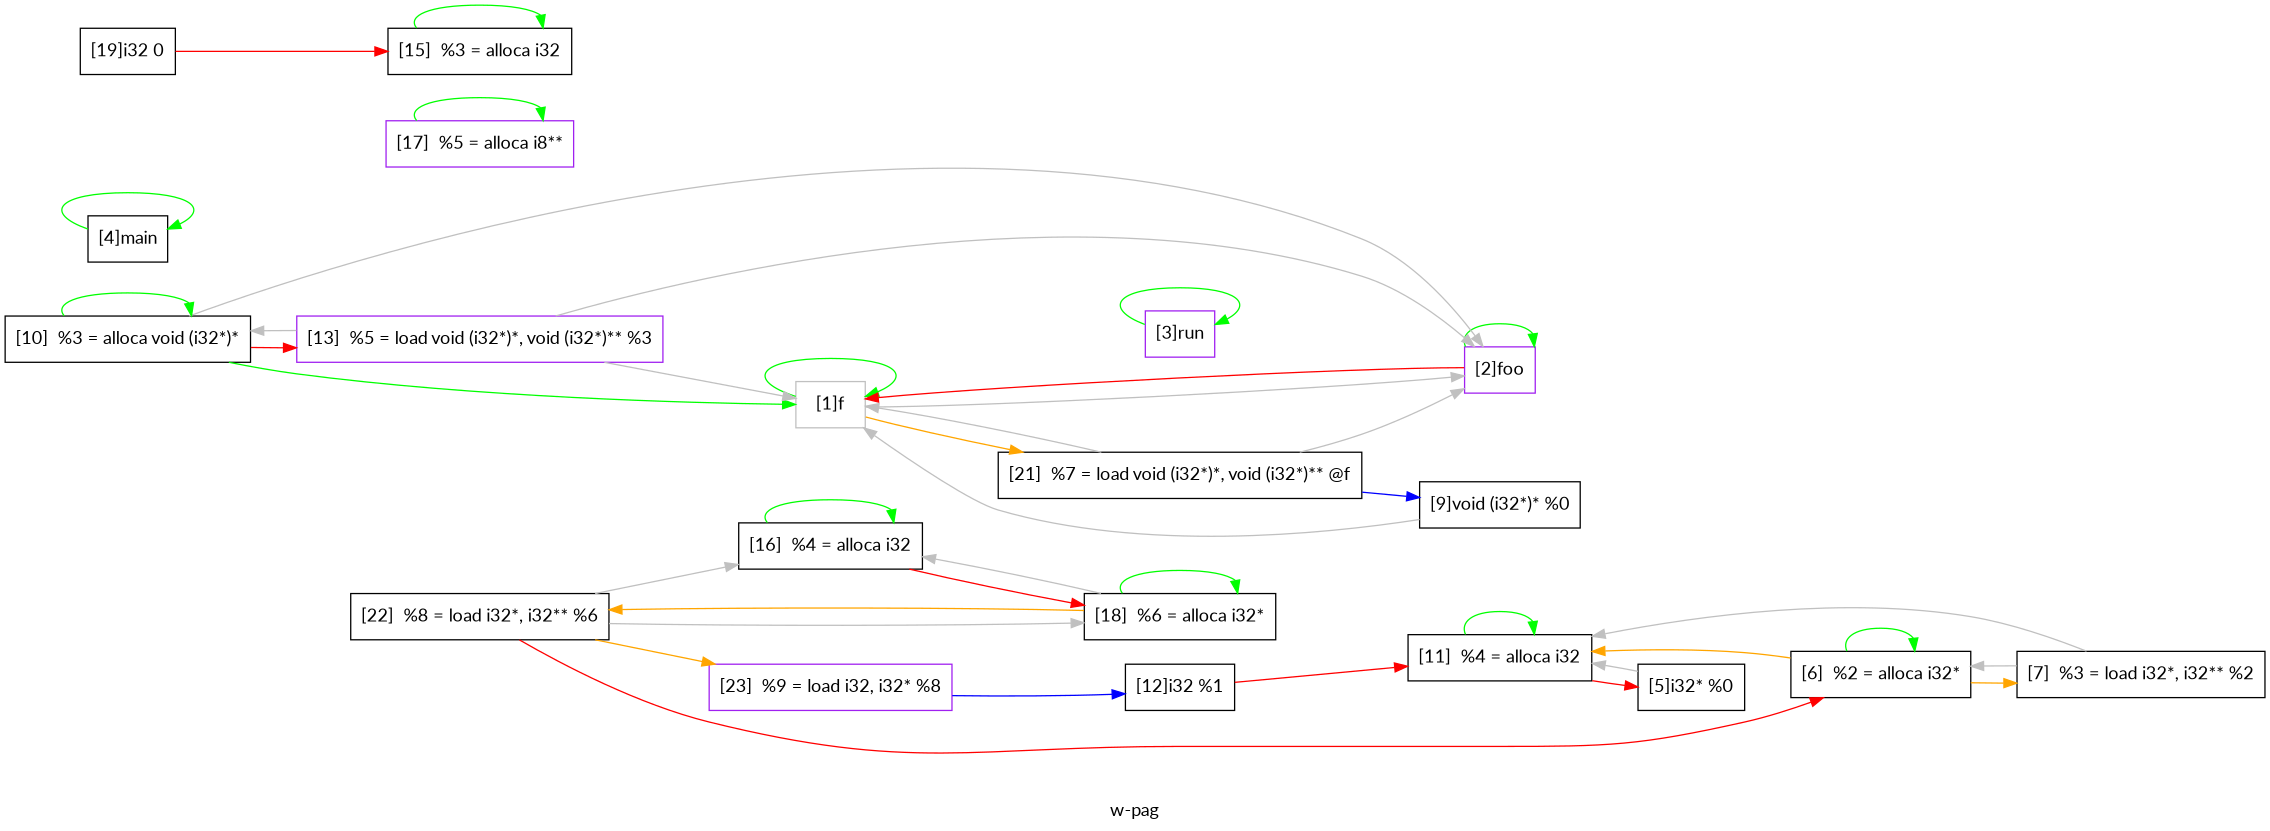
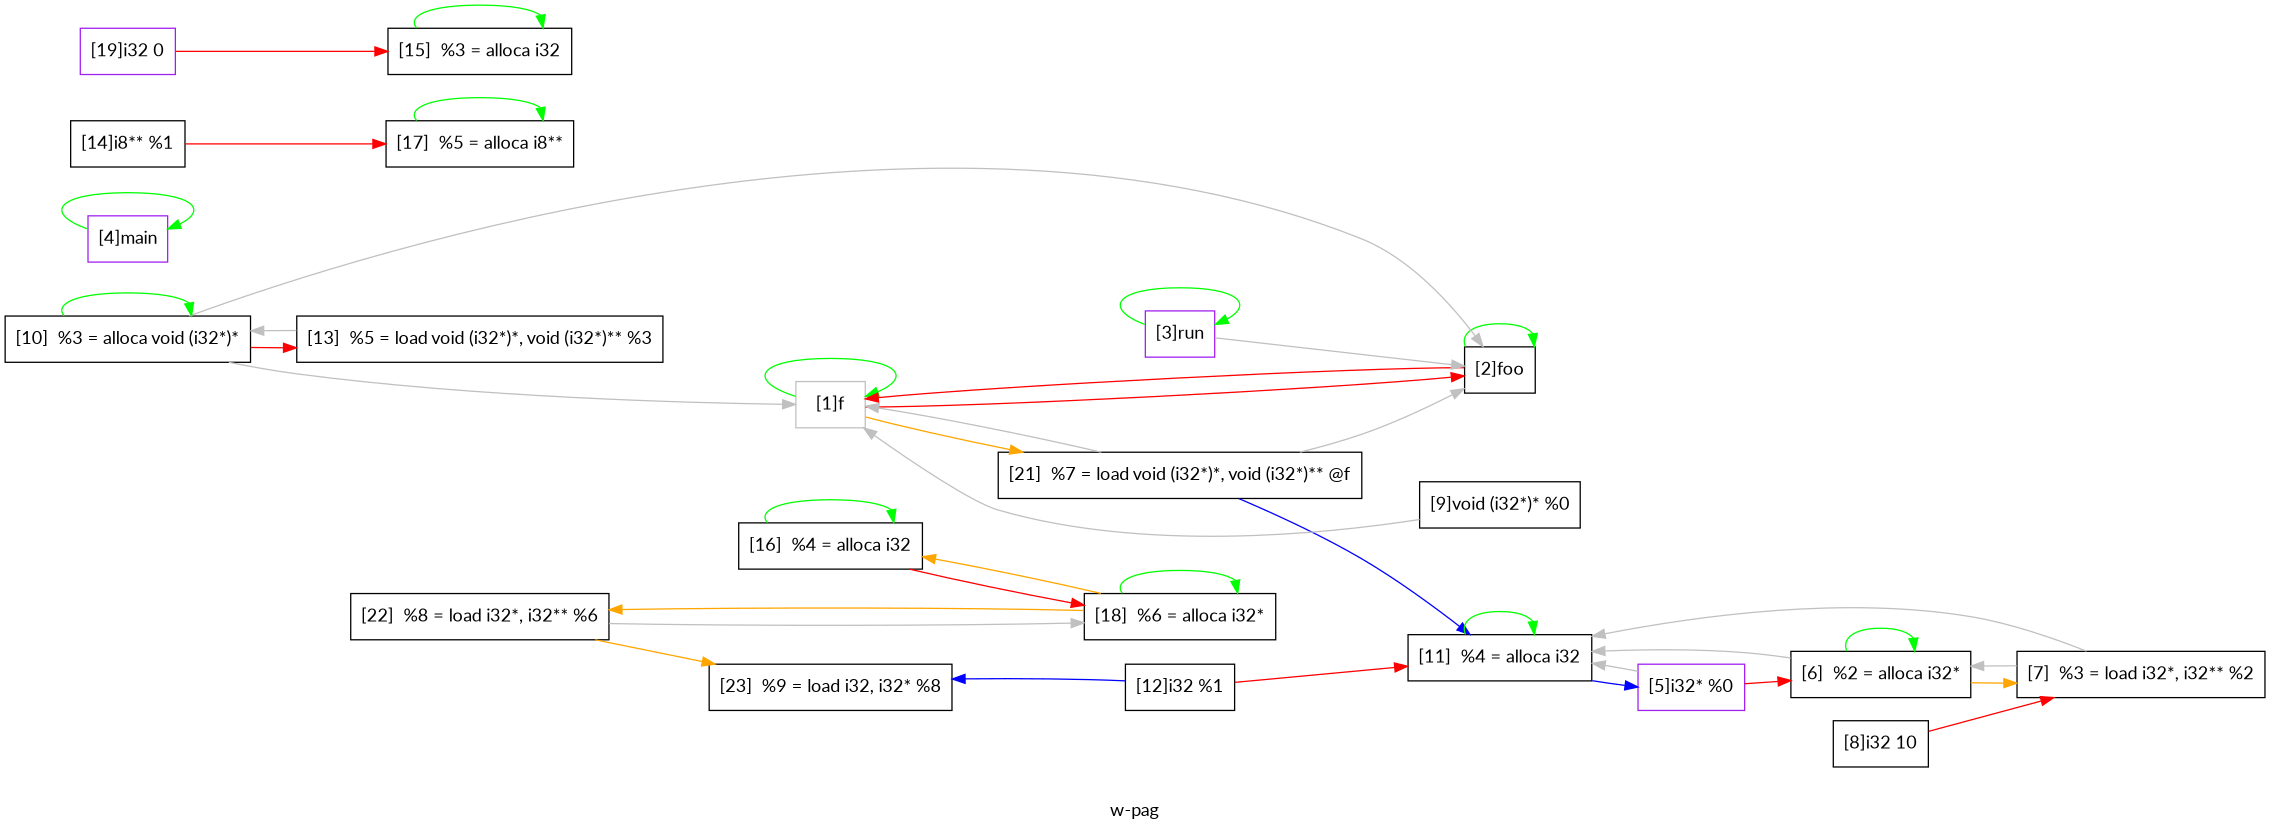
(128, 51) -> (128, 51)
none -> (128, 144)
(480, 144) -> (480, 144)
(1017, 238) -> (1333, 351)
(128, 239) -> (128, 239)
(480, 339) -> (480, 339)
(1500, 370) -> (1500, 370)
(694, 379) -> none
(505, 393) -> (505, 393)
(1159, 396) -> (1159, 396)
(1384, 494) -> (1354, 554)
(1018, 575) -> (1018, 575)
(660, 580) -> none
(1698, 650) -> (1698, 650)
(1609, 683) -> (1609, 683)
(831, 687) -> (831, 687)
(1691, 687) -> (1691, 687)
(1032, 696) -> (1045, 679)
none -> (1881, 744)
(1158, 747) -> (1761, 683)
